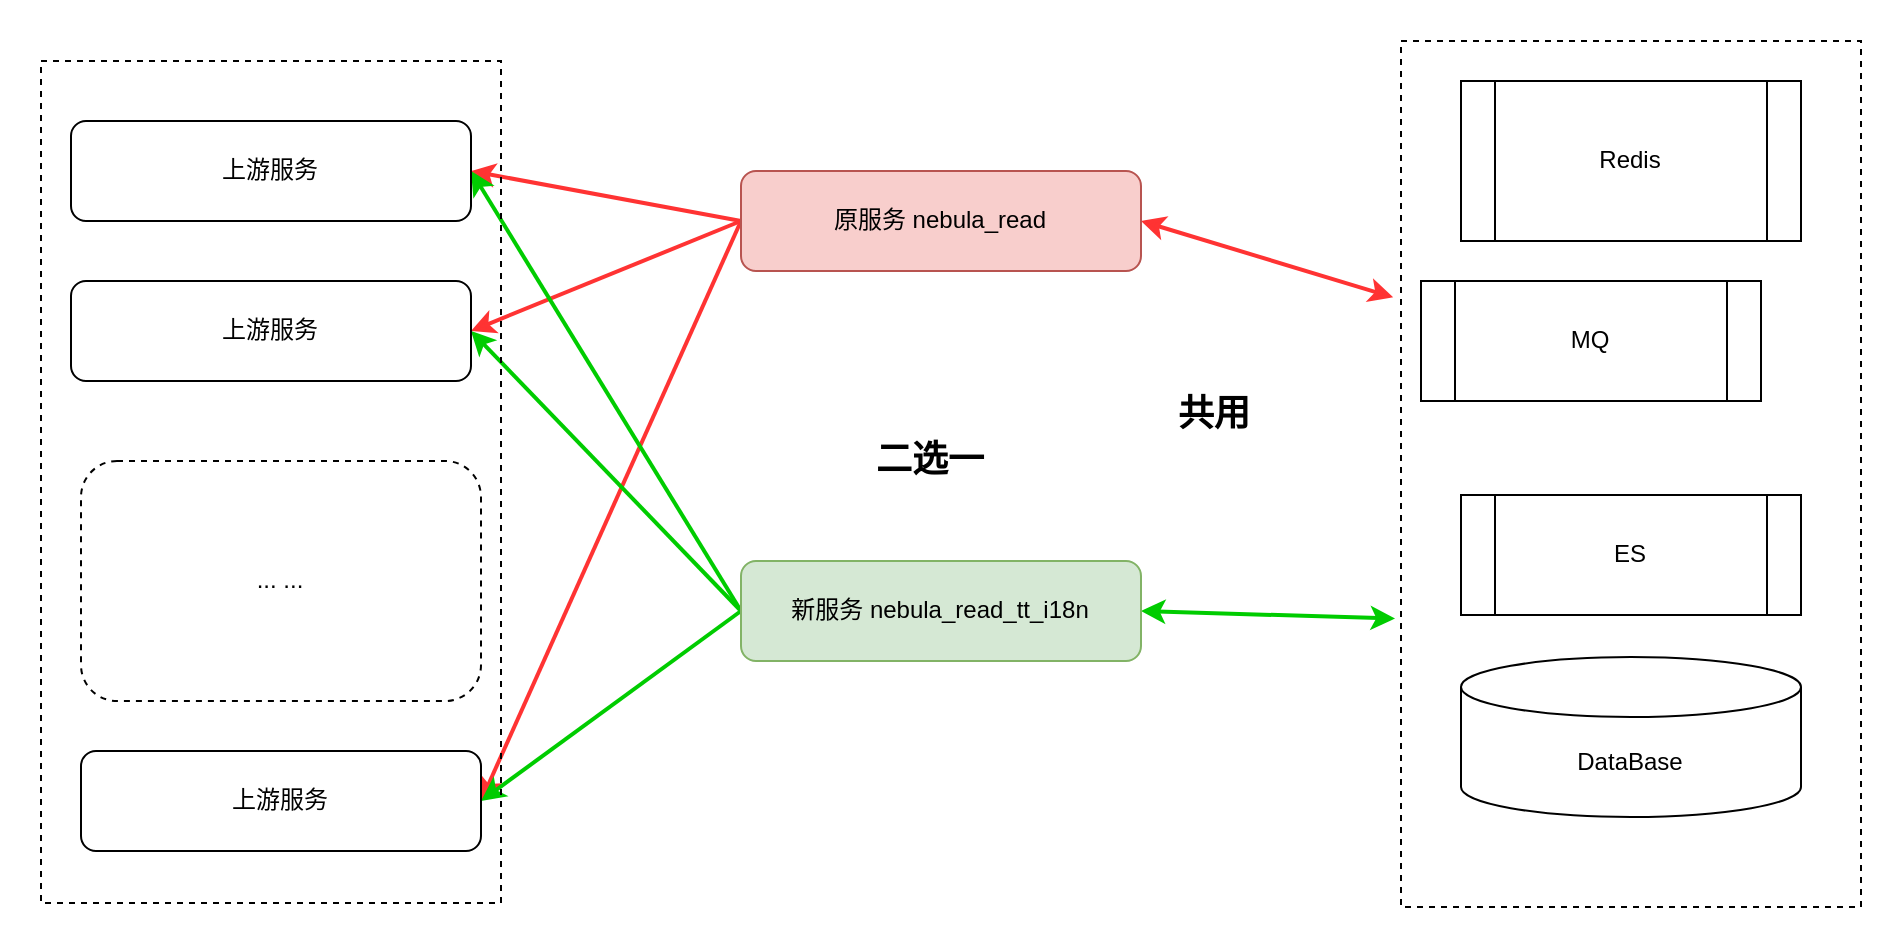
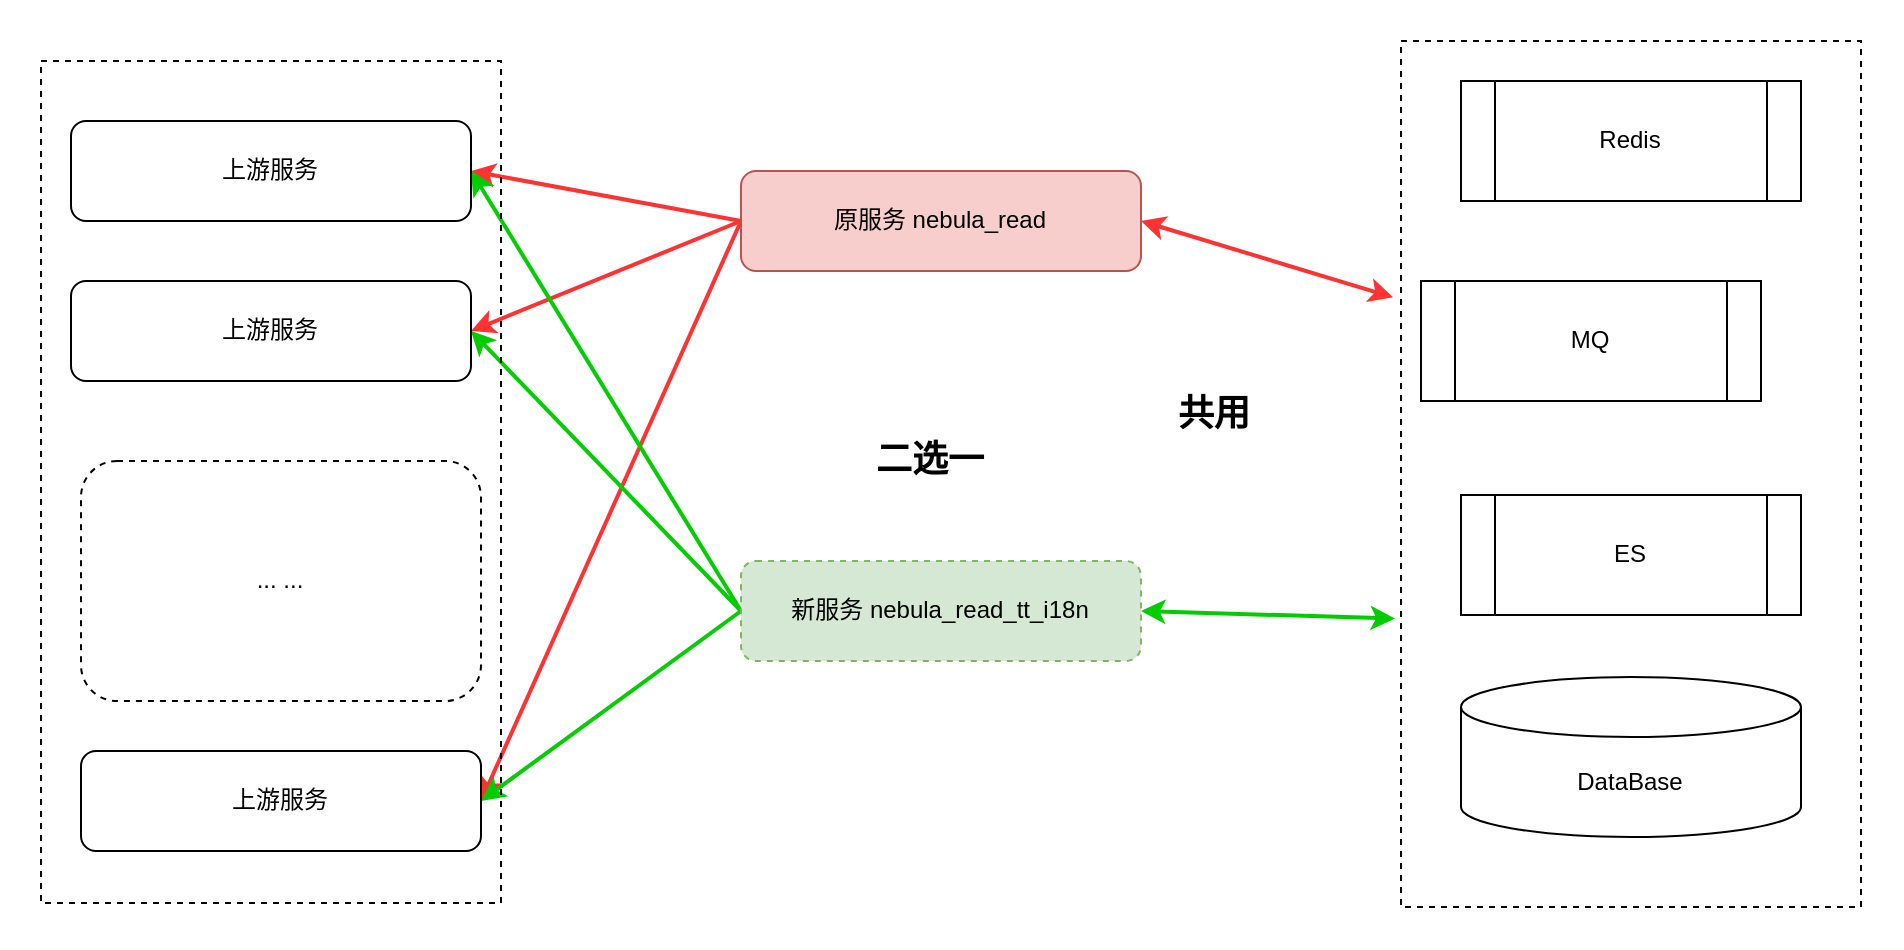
(1631, 161) -> (1631, 141)
(941, 611) -> (941, 611)
(1631, 737) -> (1631, 757)
